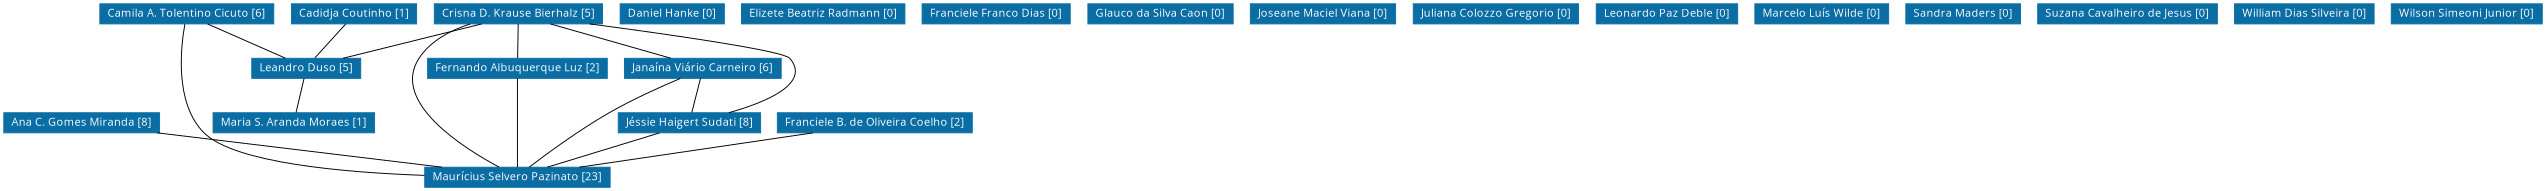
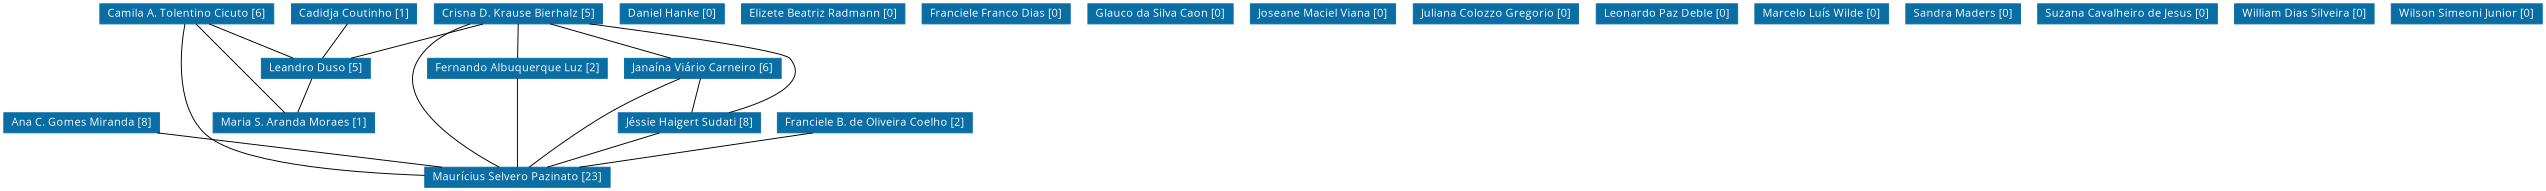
none -> (240, 68)
